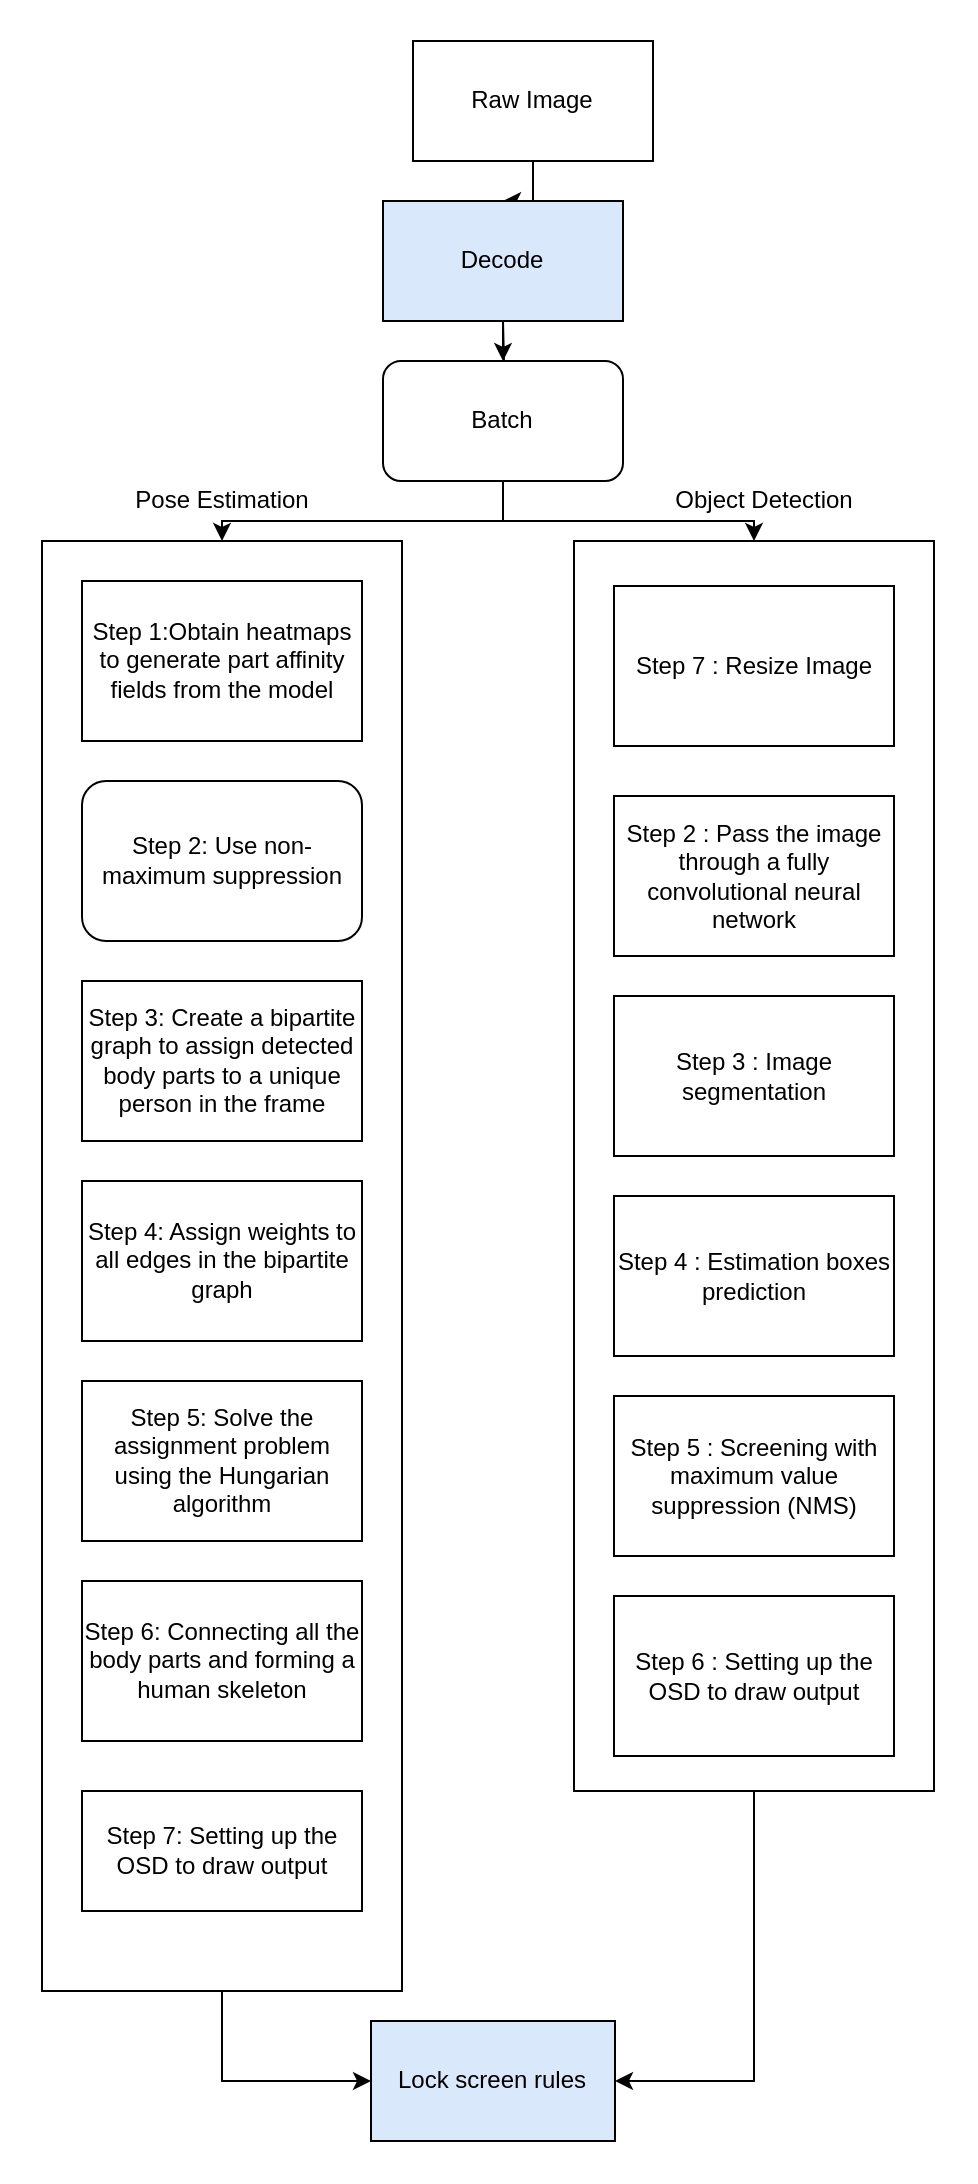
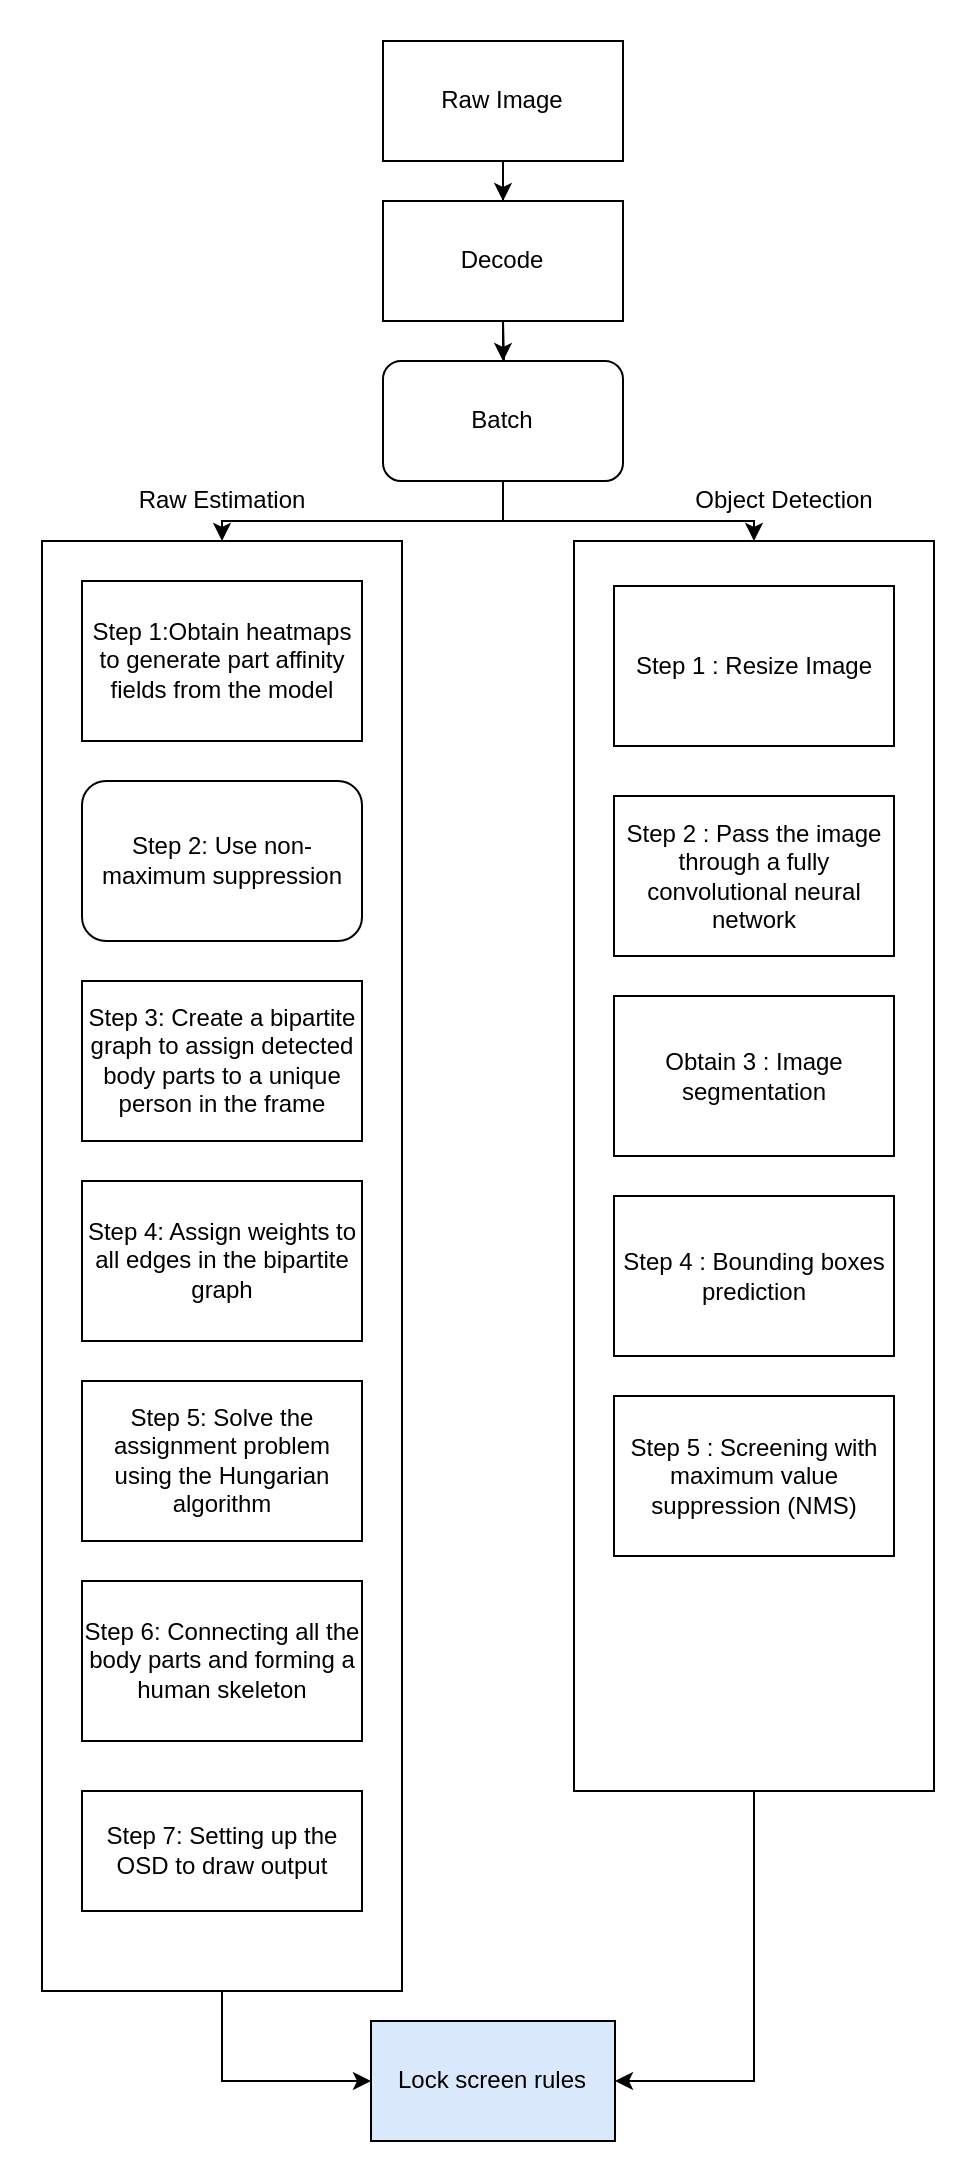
(533, 101) -> (503, 101)
(503, 261) -> (503, 261)
(223, 501) -> (223, 501)
(764, 501) -> (784, 501)
(755, 667) -> (755, 667)
(755, 1077) -> (755, 1077)
(755, 1277) -> (755, 1277)
(754, 1676) -> none
